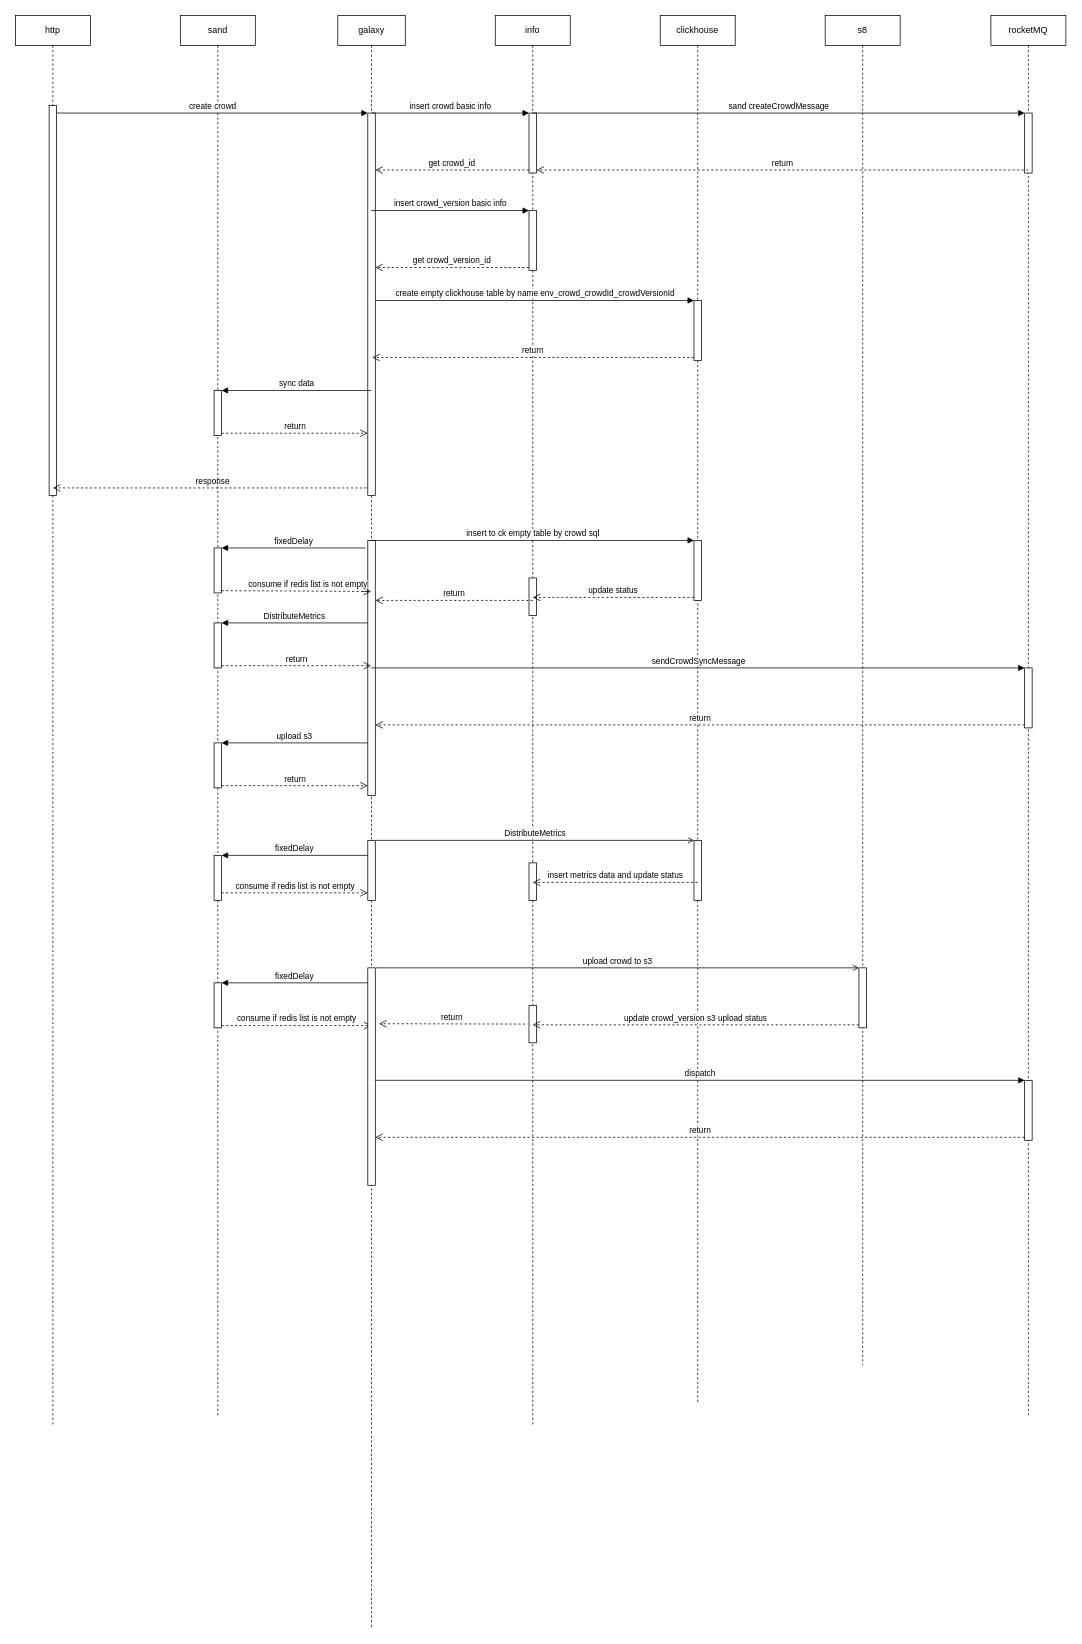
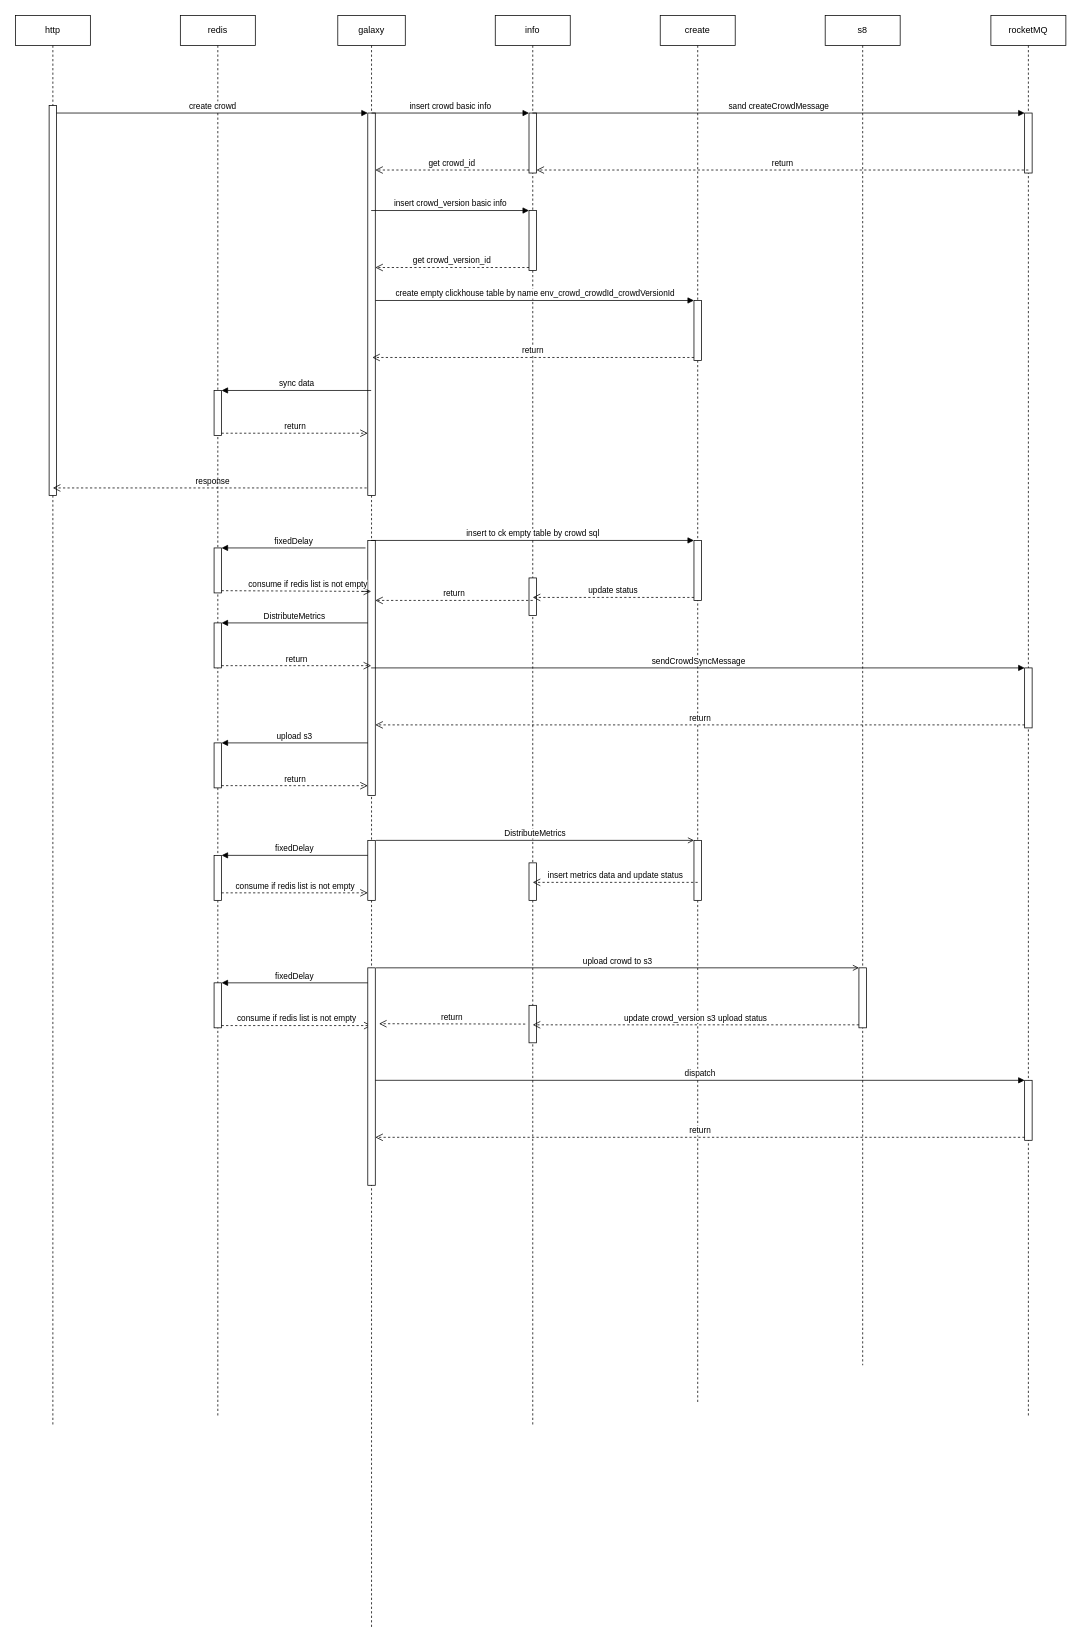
(218, 30) -> (218, 30)
(698, 30) -> (698, 30)
